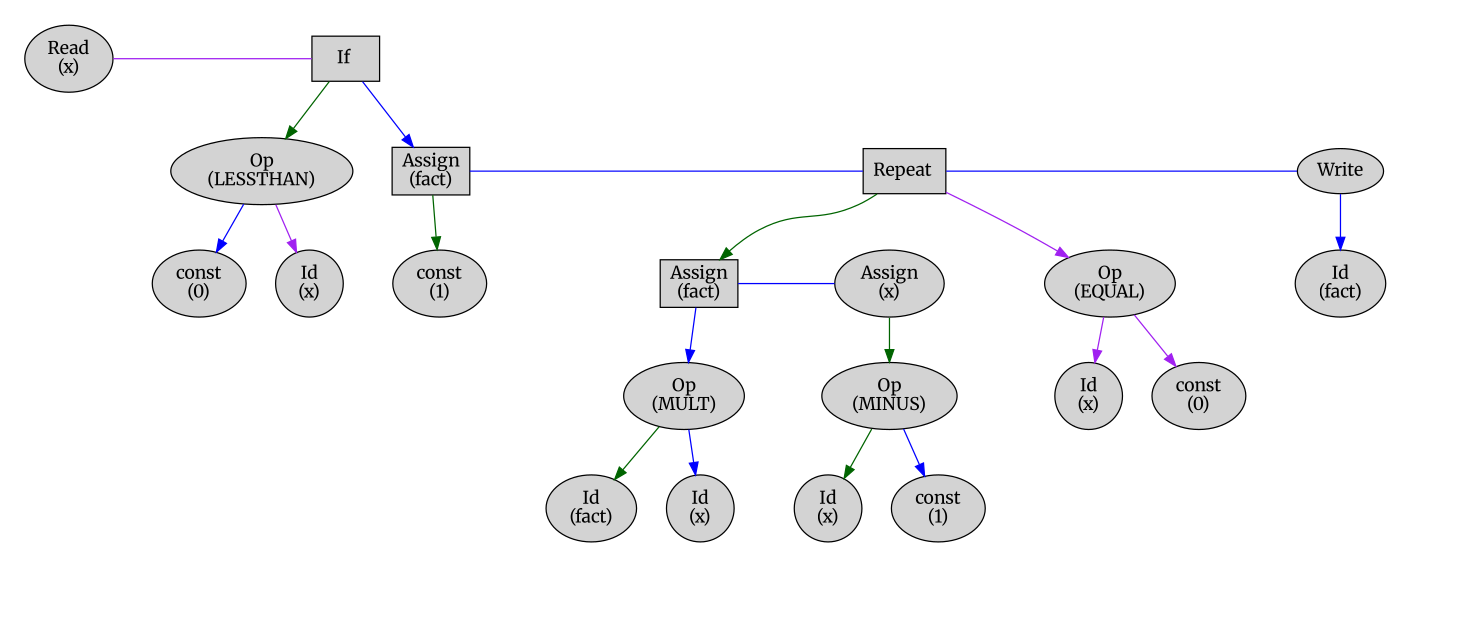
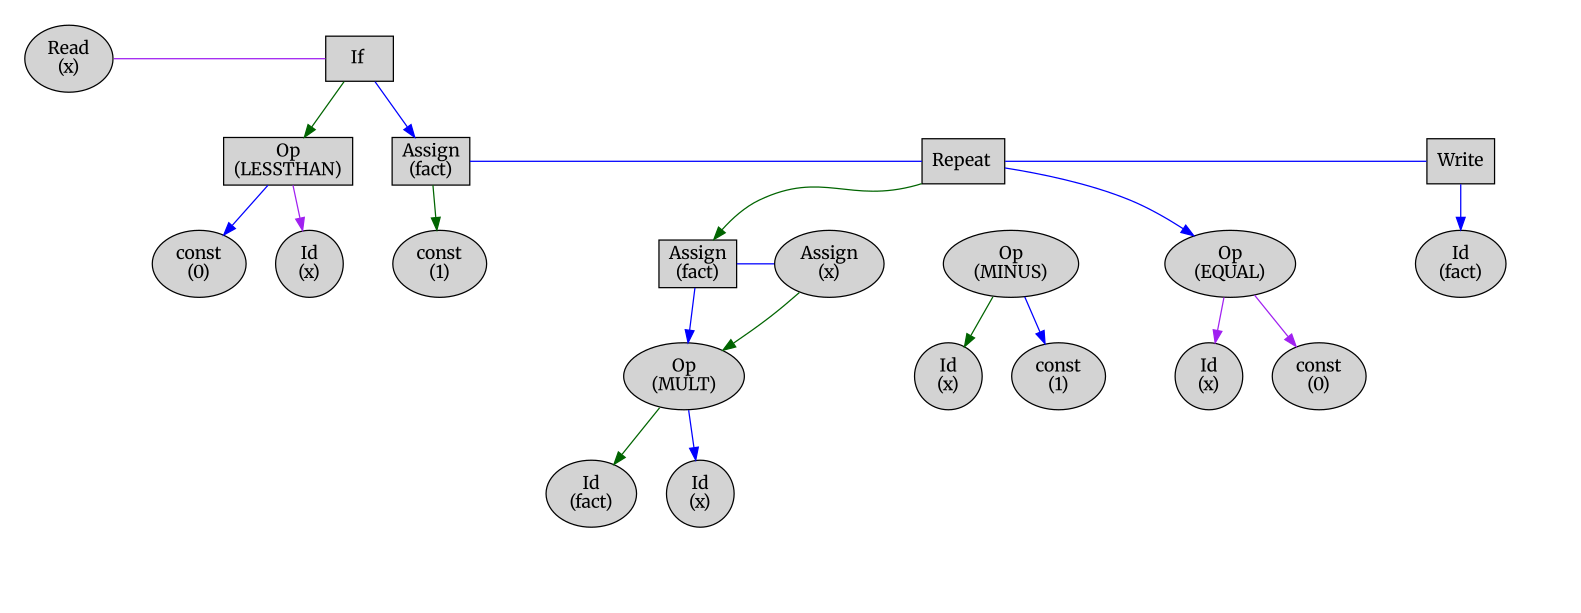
(262, 171) -> (288, 161)
(1340, 171) -> (1461, 161)
(1002, 221) -> (1097, 189)
(889, 334) -> (772, 315)
